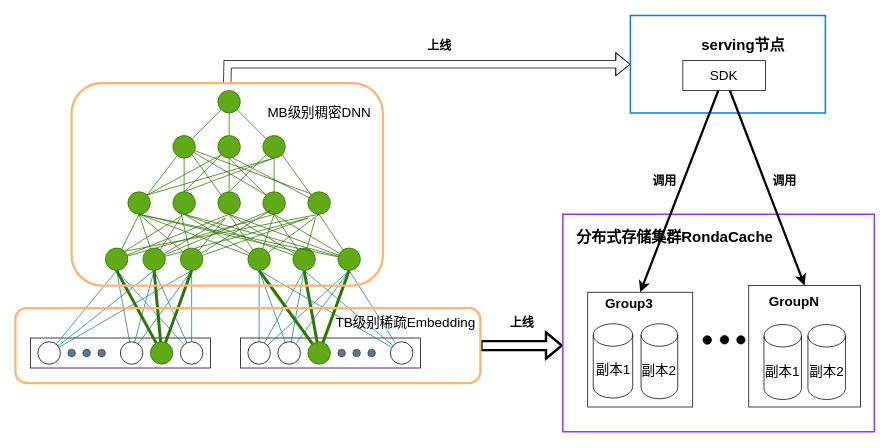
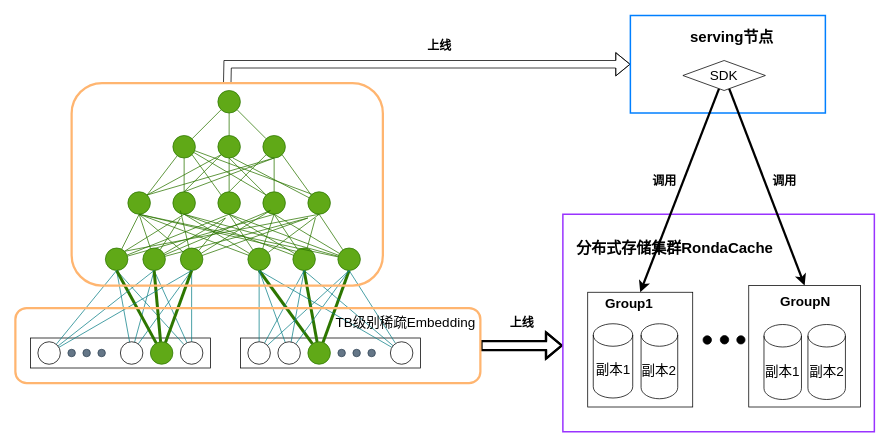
(743, 45) -> (732, 37)
(724, 75) -> (724, 75)
(319, 113) -> none
(675, 237) -> (675, 248)
(794, 302) -> (805, 302)
(629, 304) -> (629, 304)
